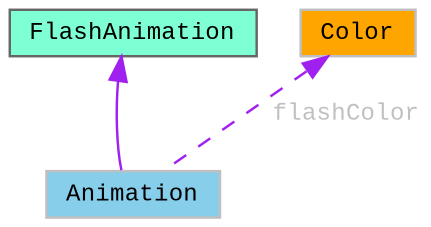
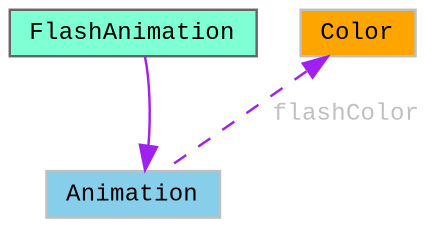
(117, 126) -> (149, 101)
